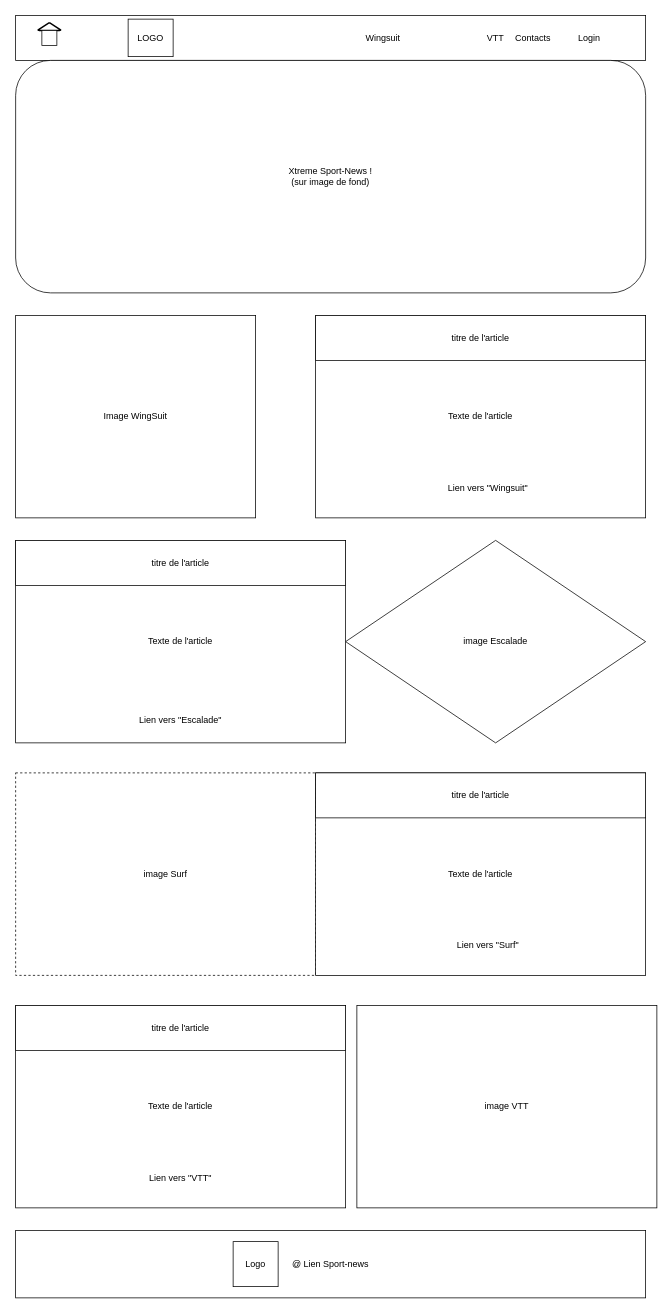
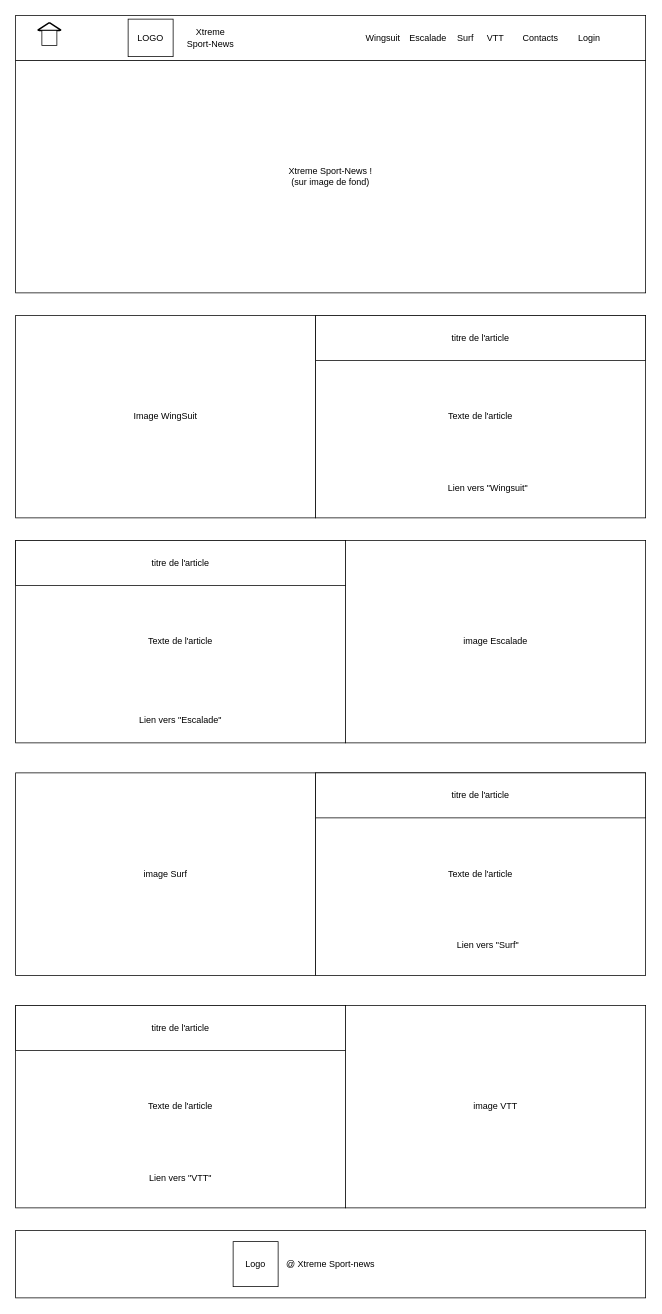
none -> (210, 38)
none -> (428, 38)
none -> (465, 38)
(533, 38) -> (540, 38)
(330, 177) -> (330, 177)
(135, 417) -> (165, 417)
(495, 642) -> (495, 642)
(165, 874) -> (165, 874)
(507, 1107) -> (495, 1107)
(330, 1264) -> (330, 1264)
